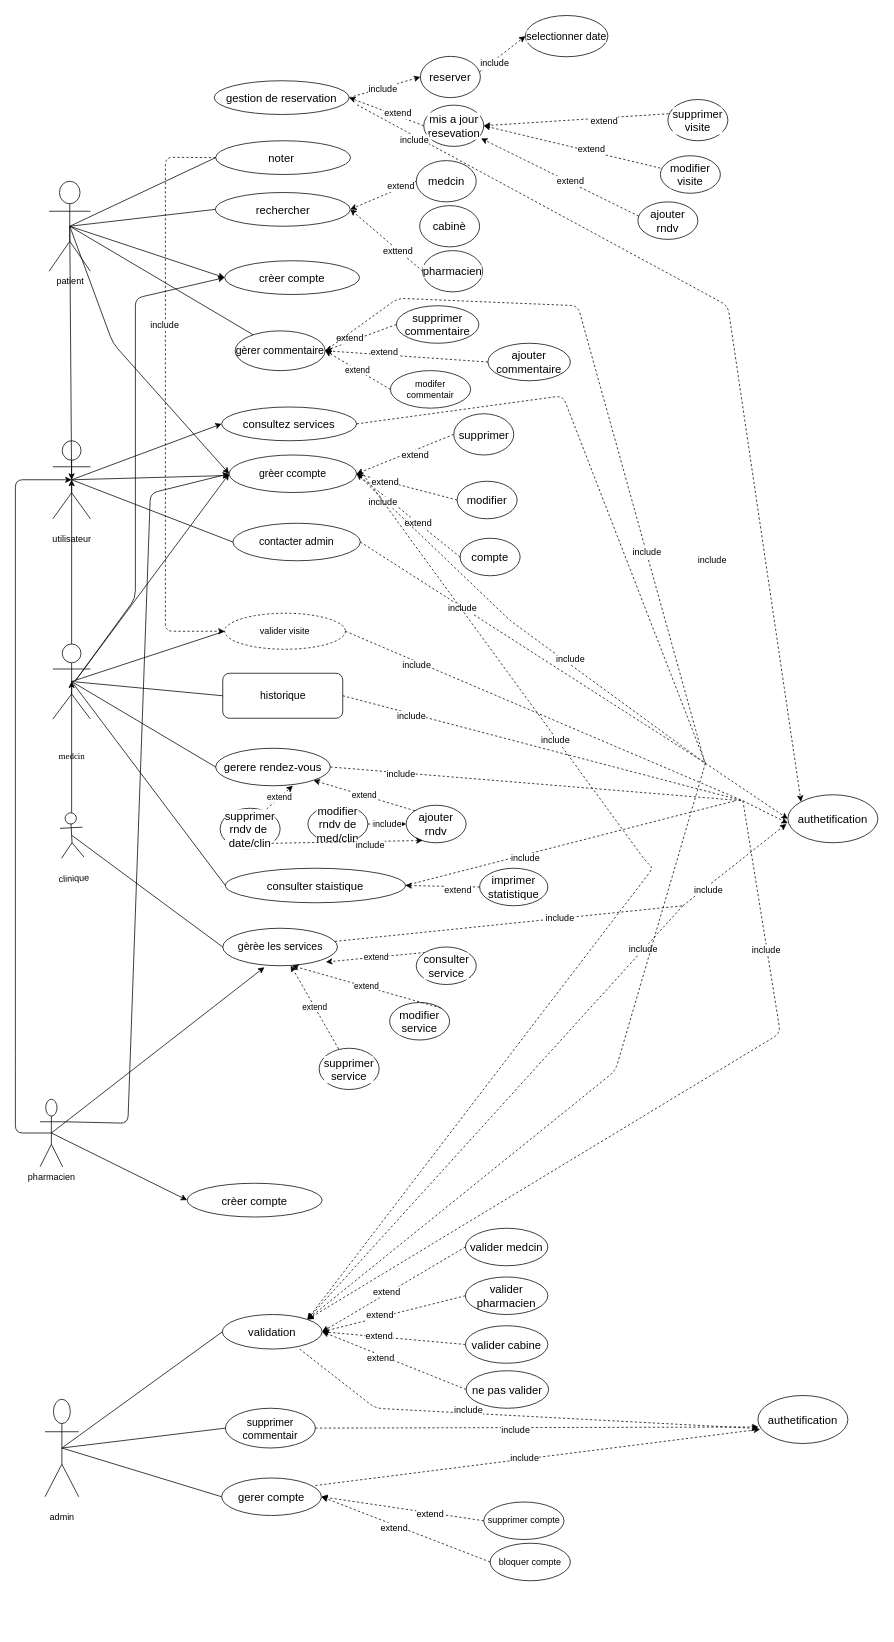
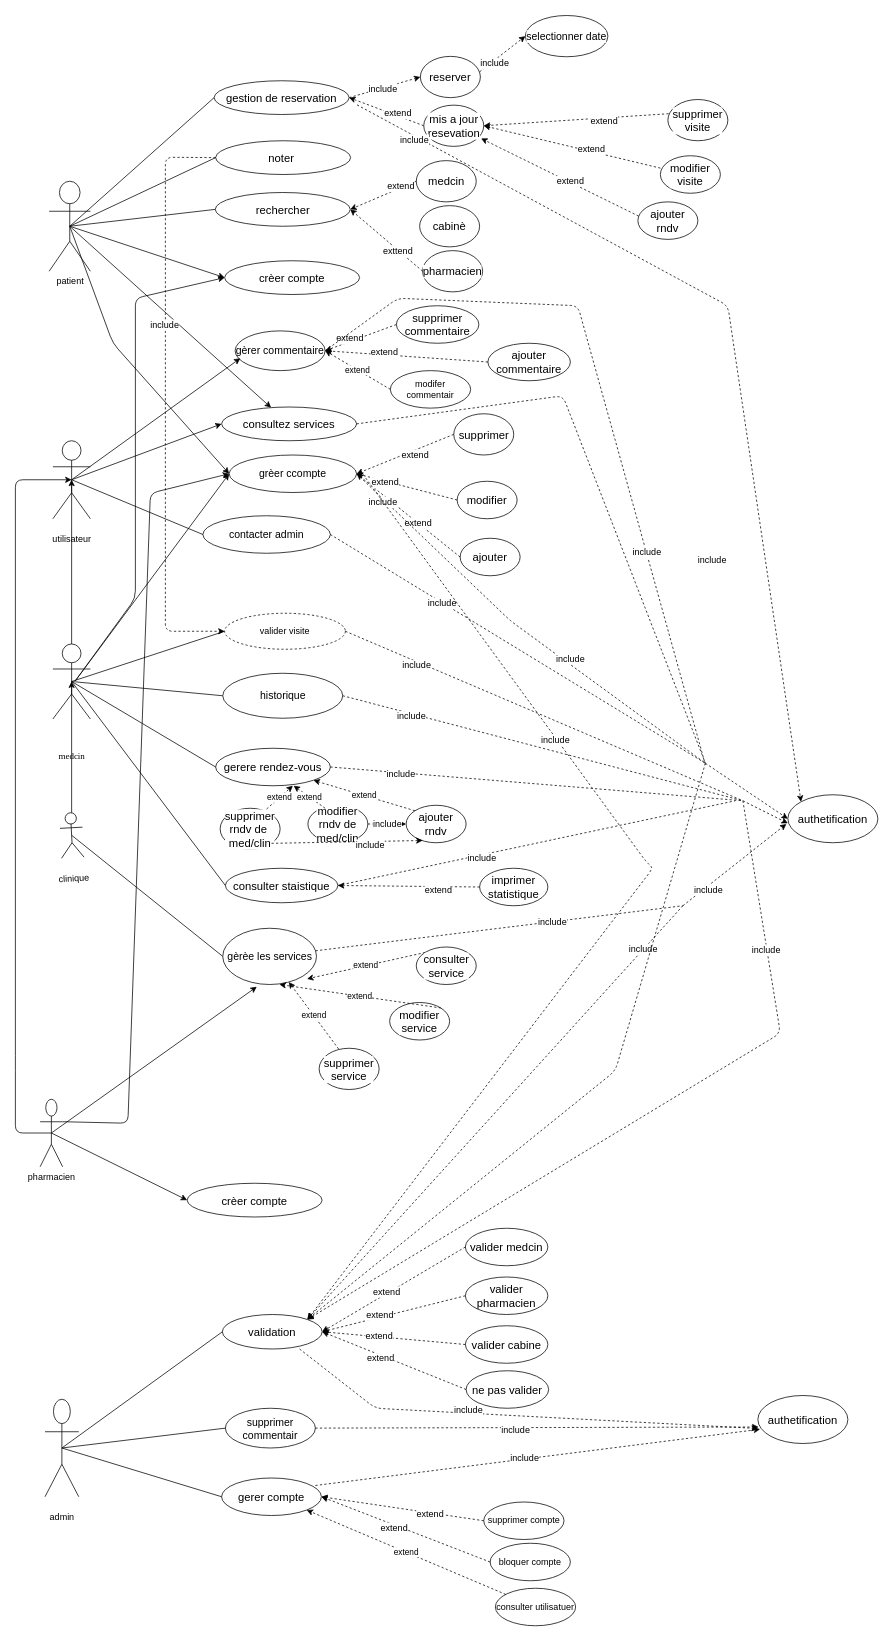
(167, 284) -> (144, 160)
(71, 352) -> (126, 276)
(144, 478) -> (163, 414)
(297, 542) -> (267, 534)
(490, 557) -> (490, 557)
(283, 696) -> (283, 696)
none -> (307, 795)
(250, 829) -> (250, 829)
(315, 885) -> (282, 885)
(280, 947) -> (270, 956)
none -> (409, 1553)
none -> (536, 1607)
